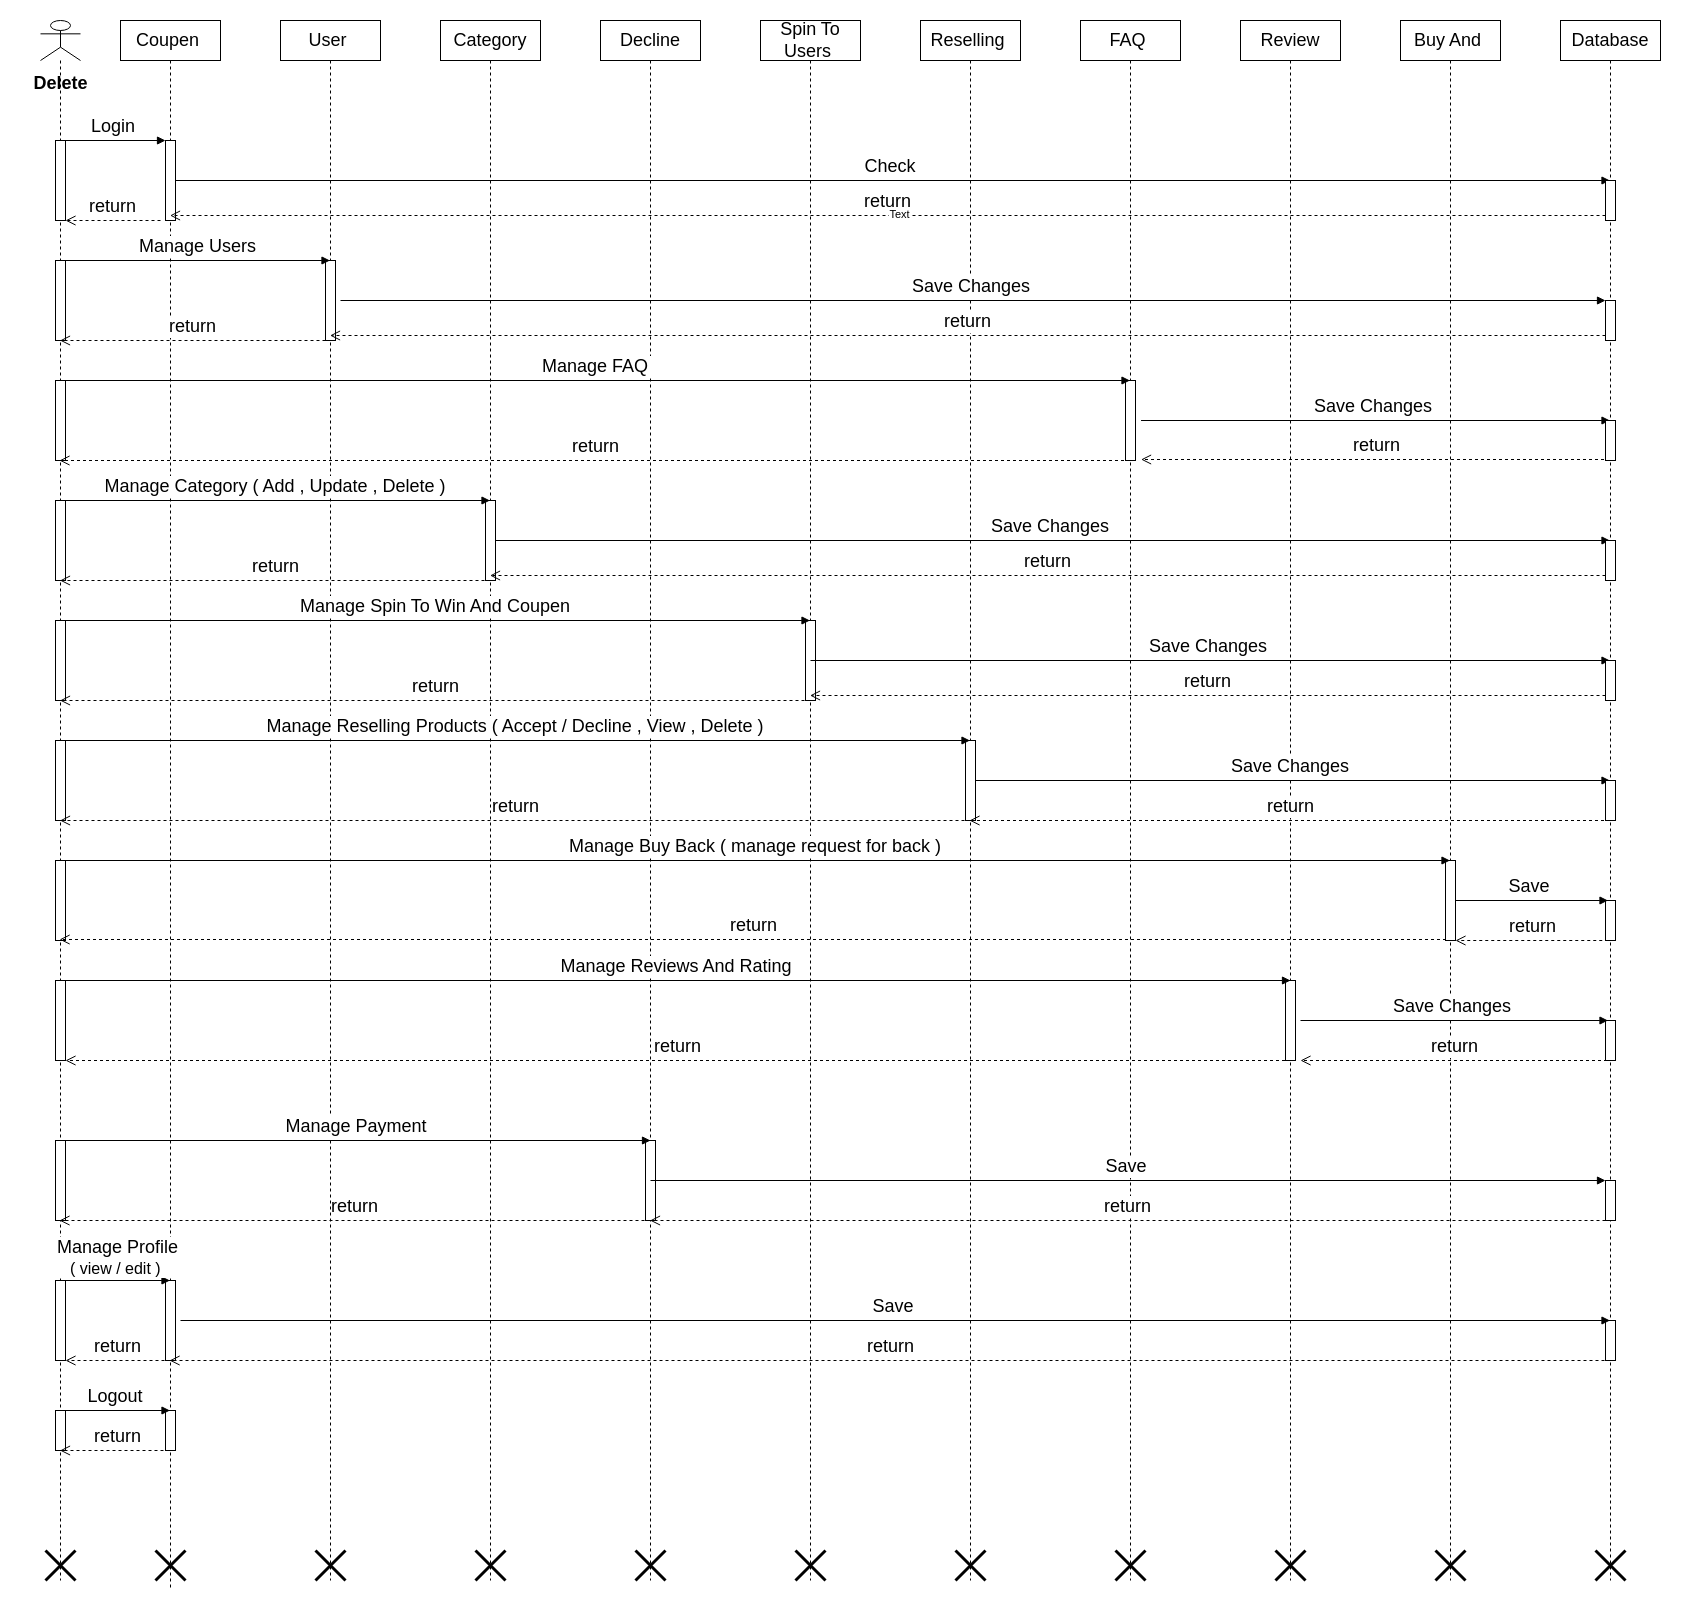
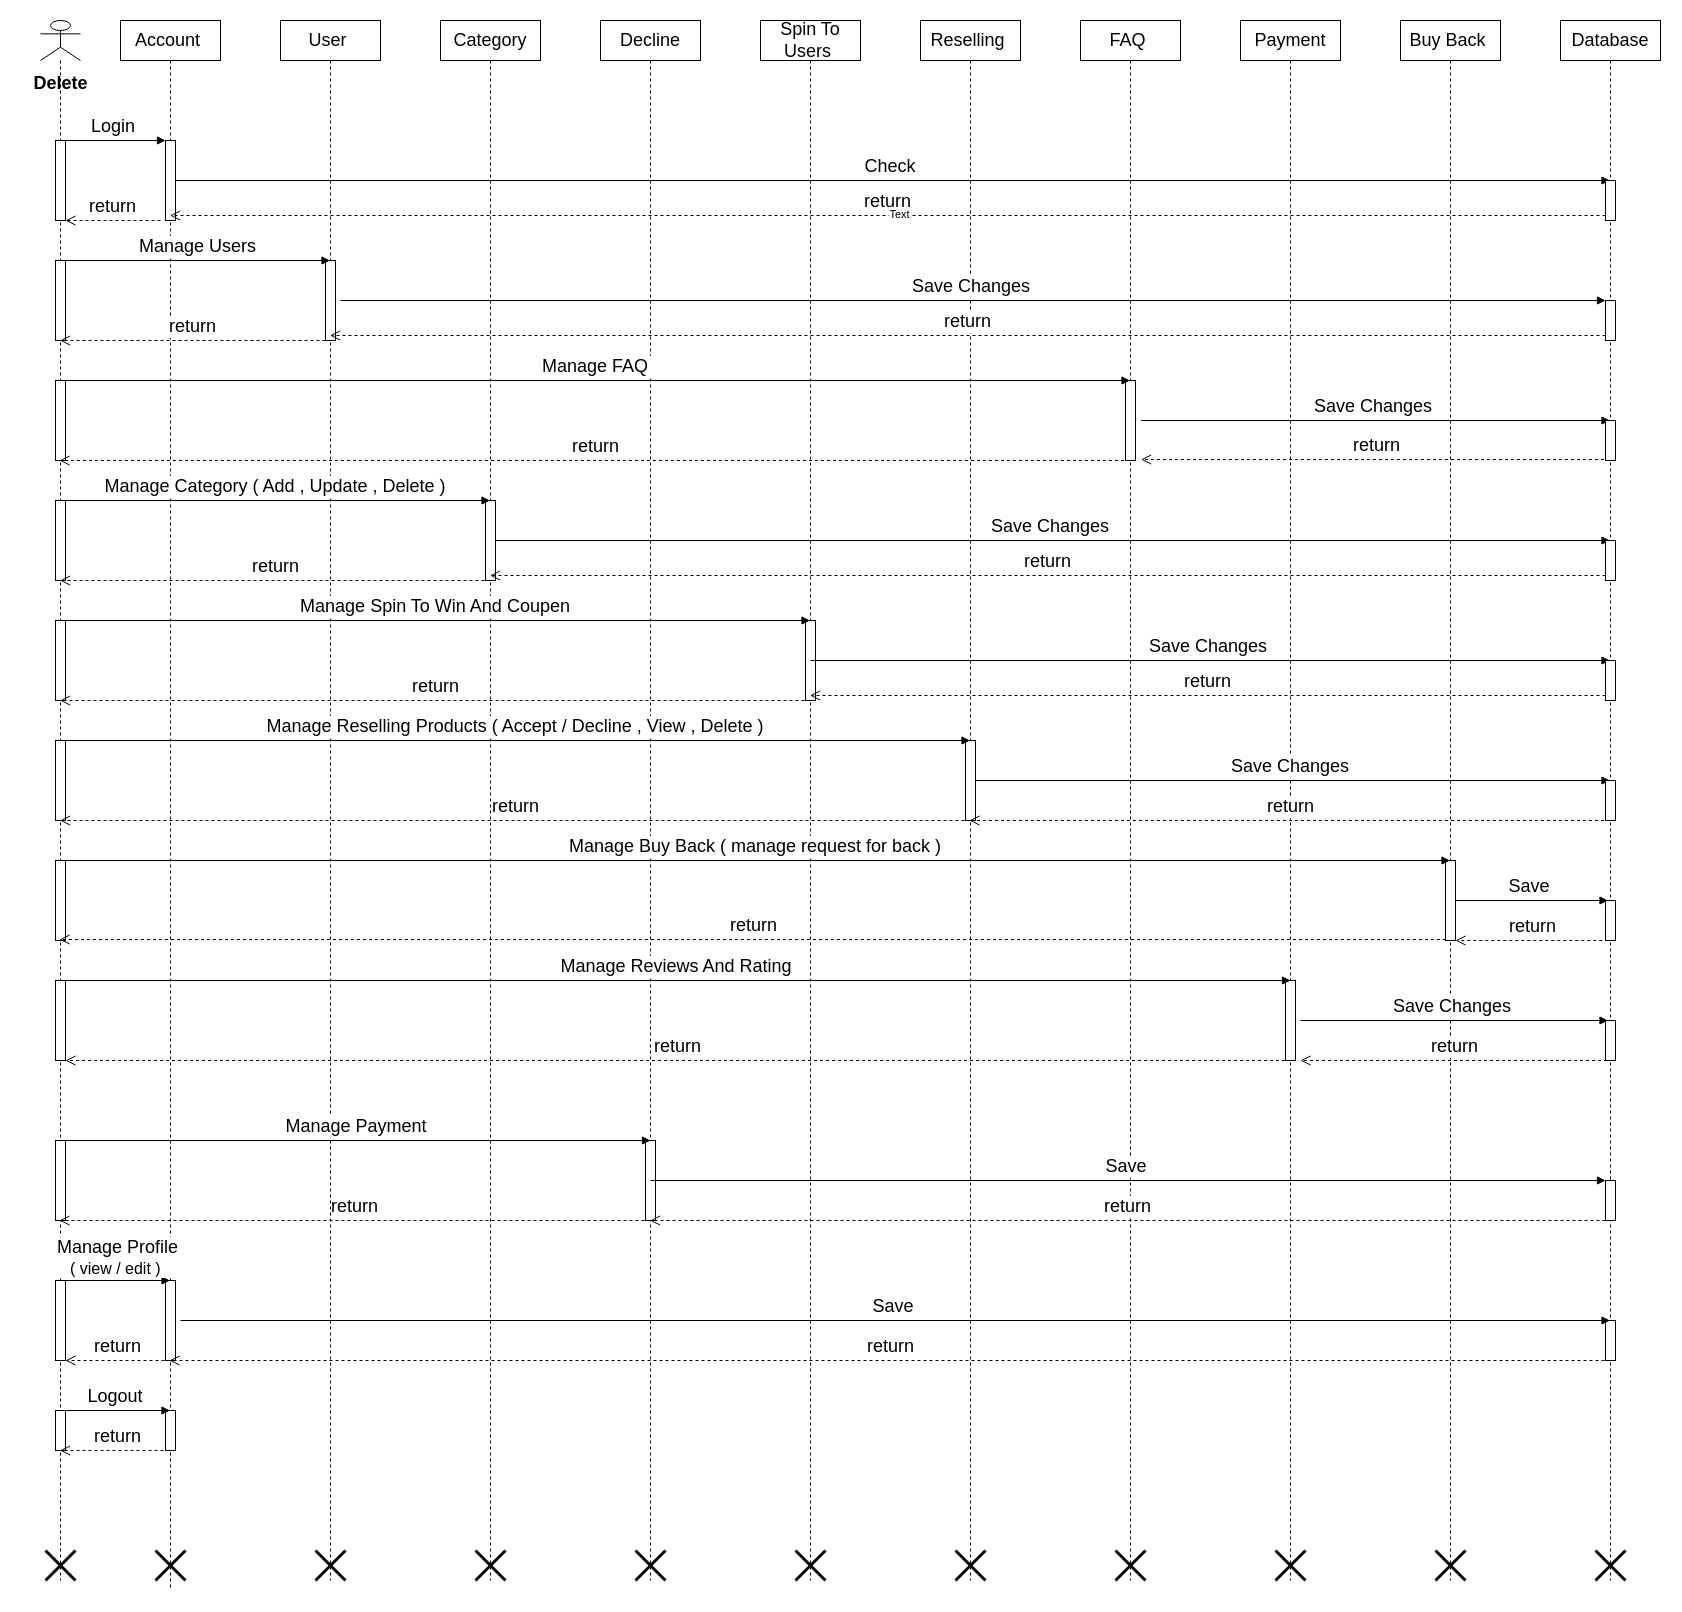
(171, 41) -> (171, 41)
(1291, 41) -> (1291, 41)
(1451, 41) -> (1451, 41)
